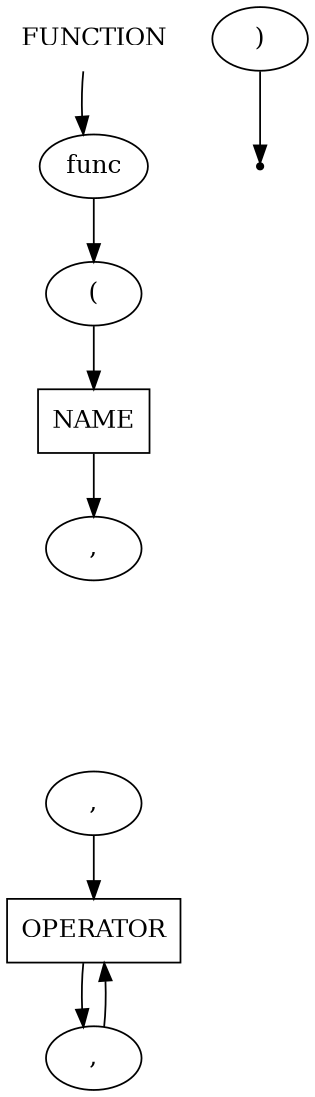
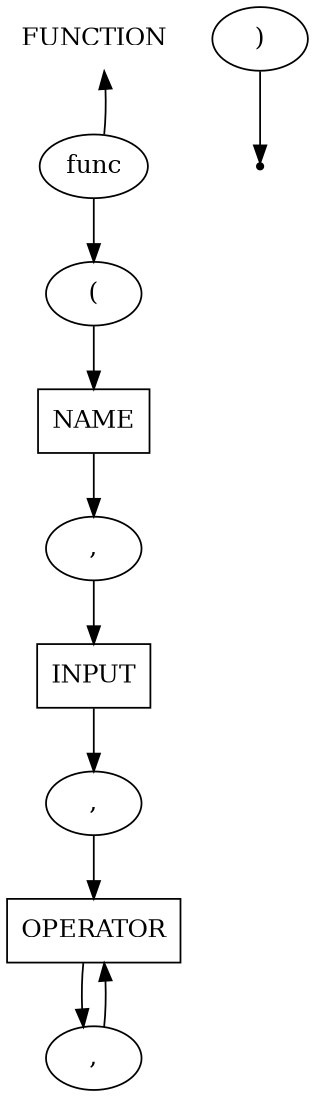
(82, 94) -> (106, 112)
none -> (94, 676)
